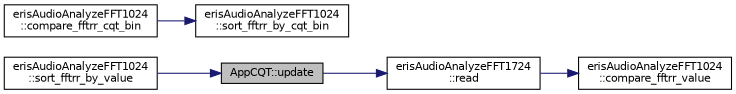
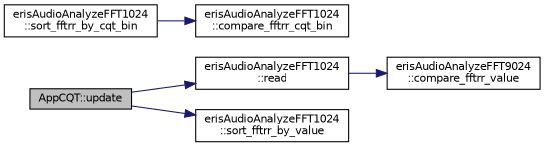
(171, 21) -> (171, 21)
(184, 73) -> (158, 110)
(464, 73) -> (272, 73)
(655, 73) -> (464, 73)
